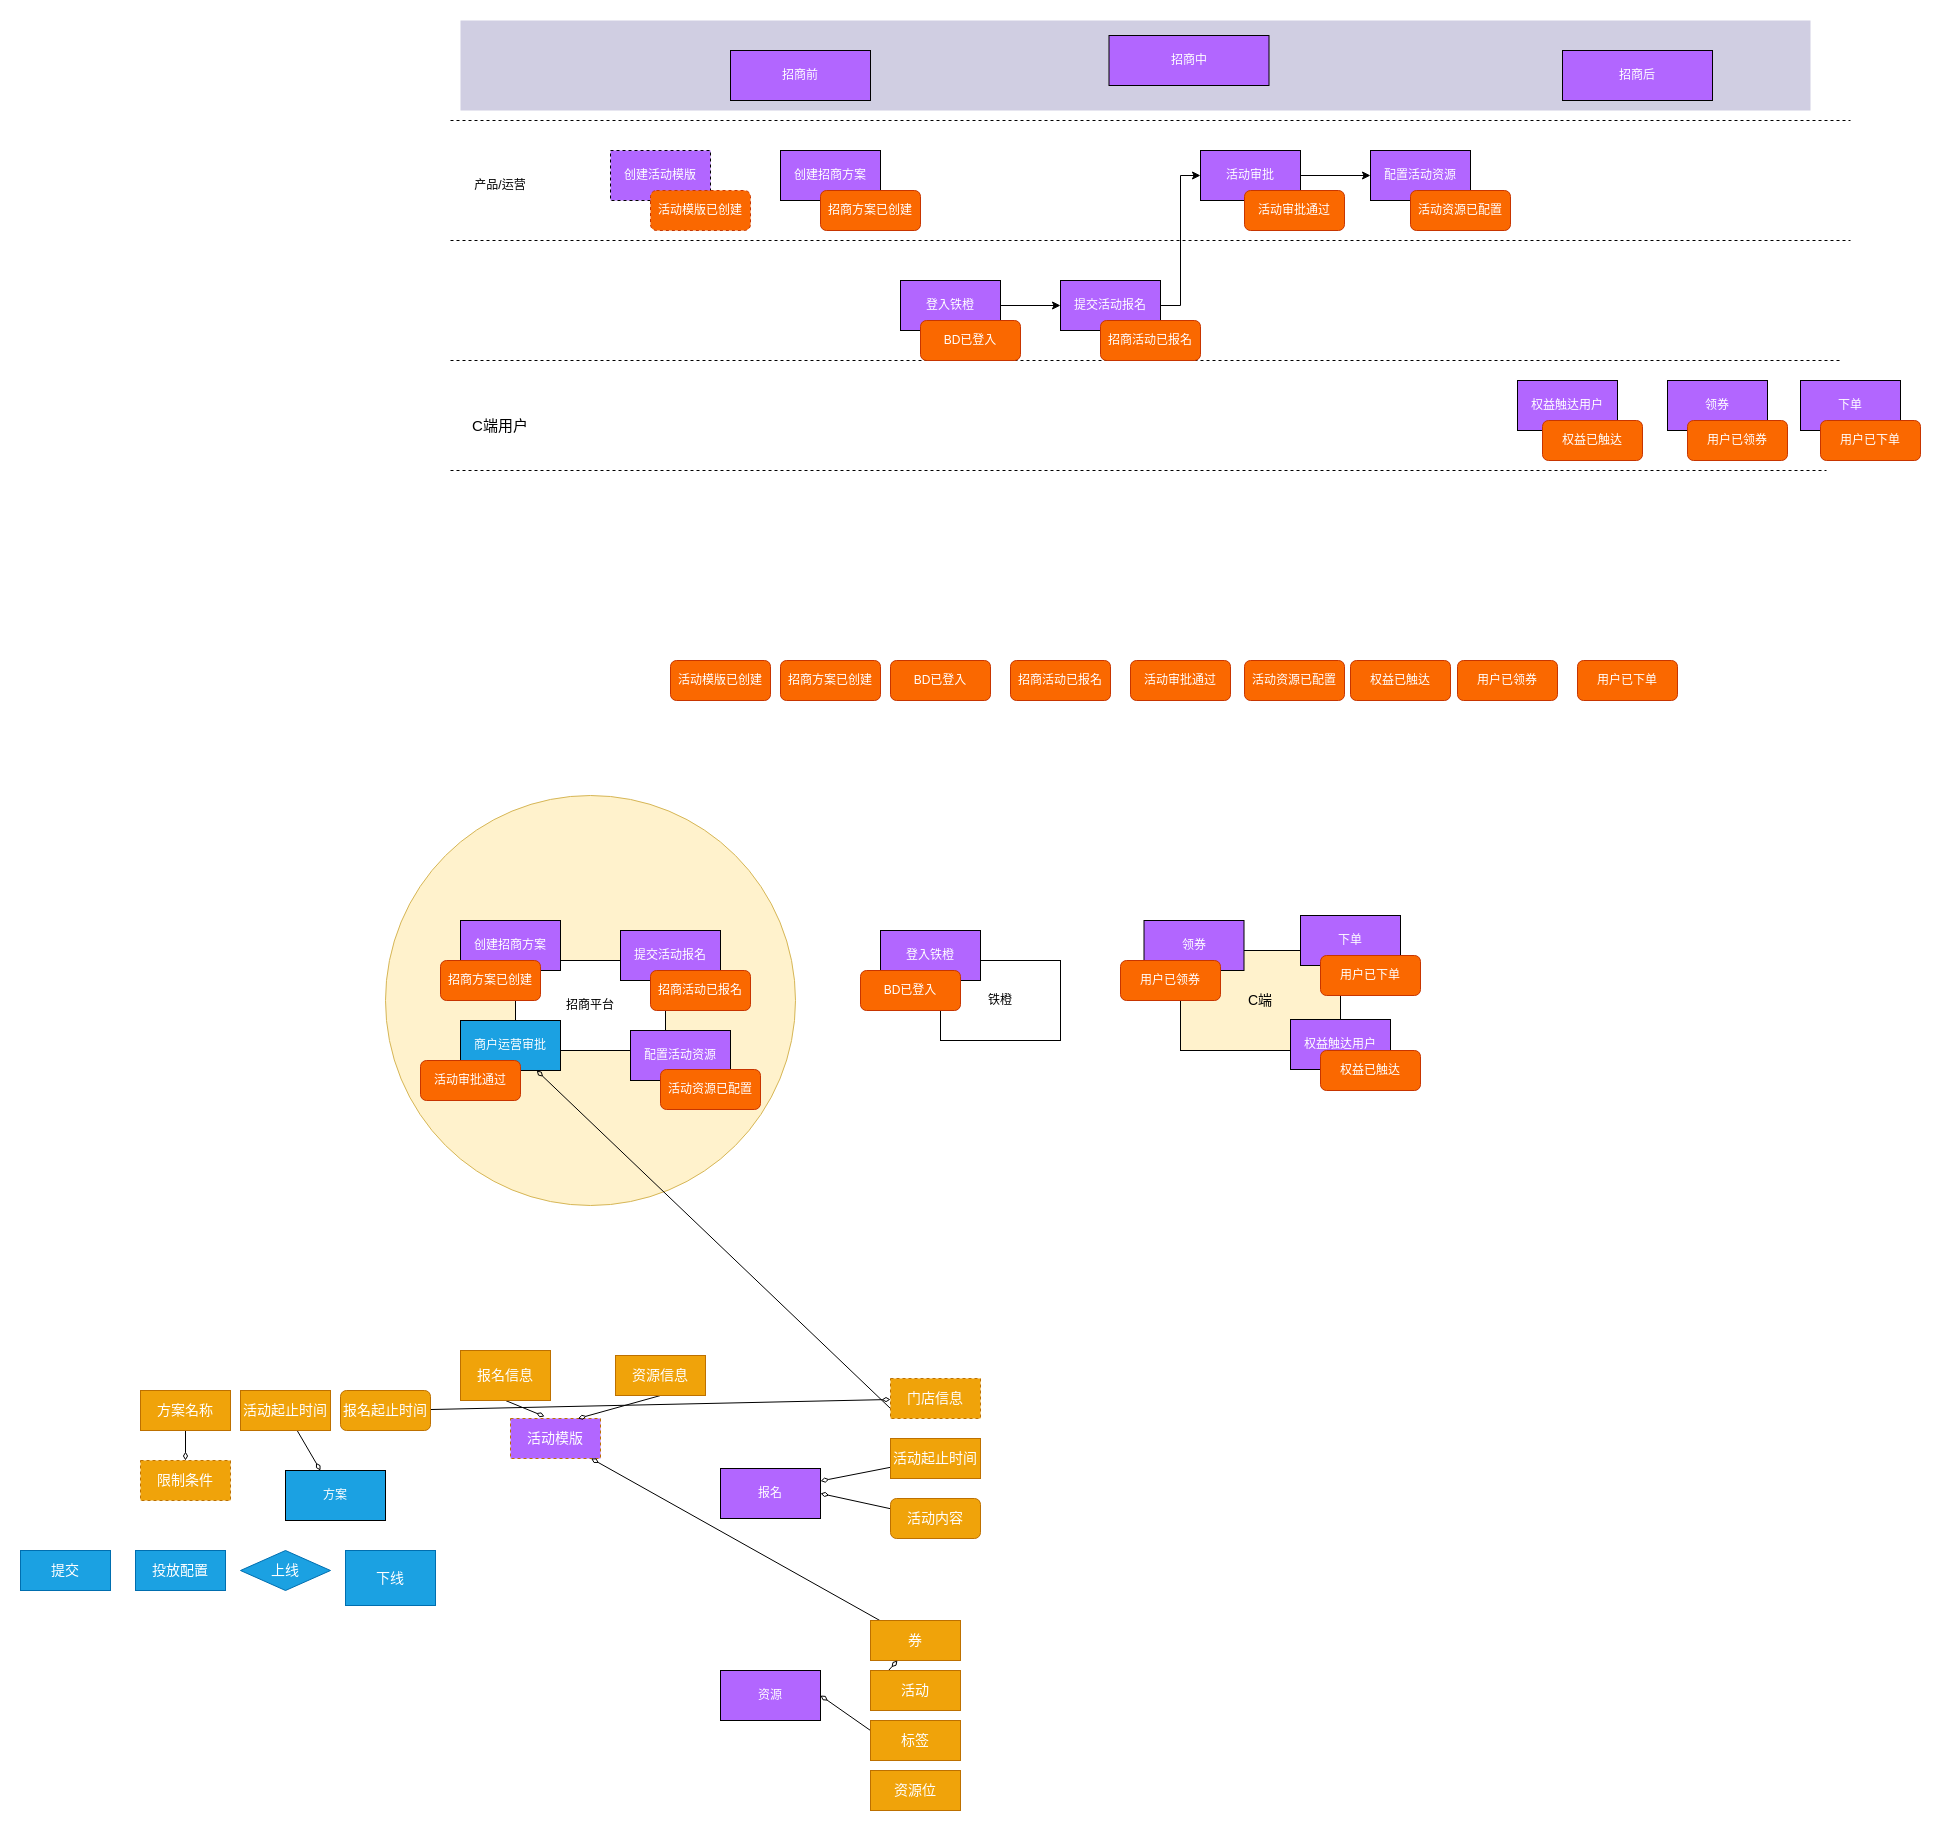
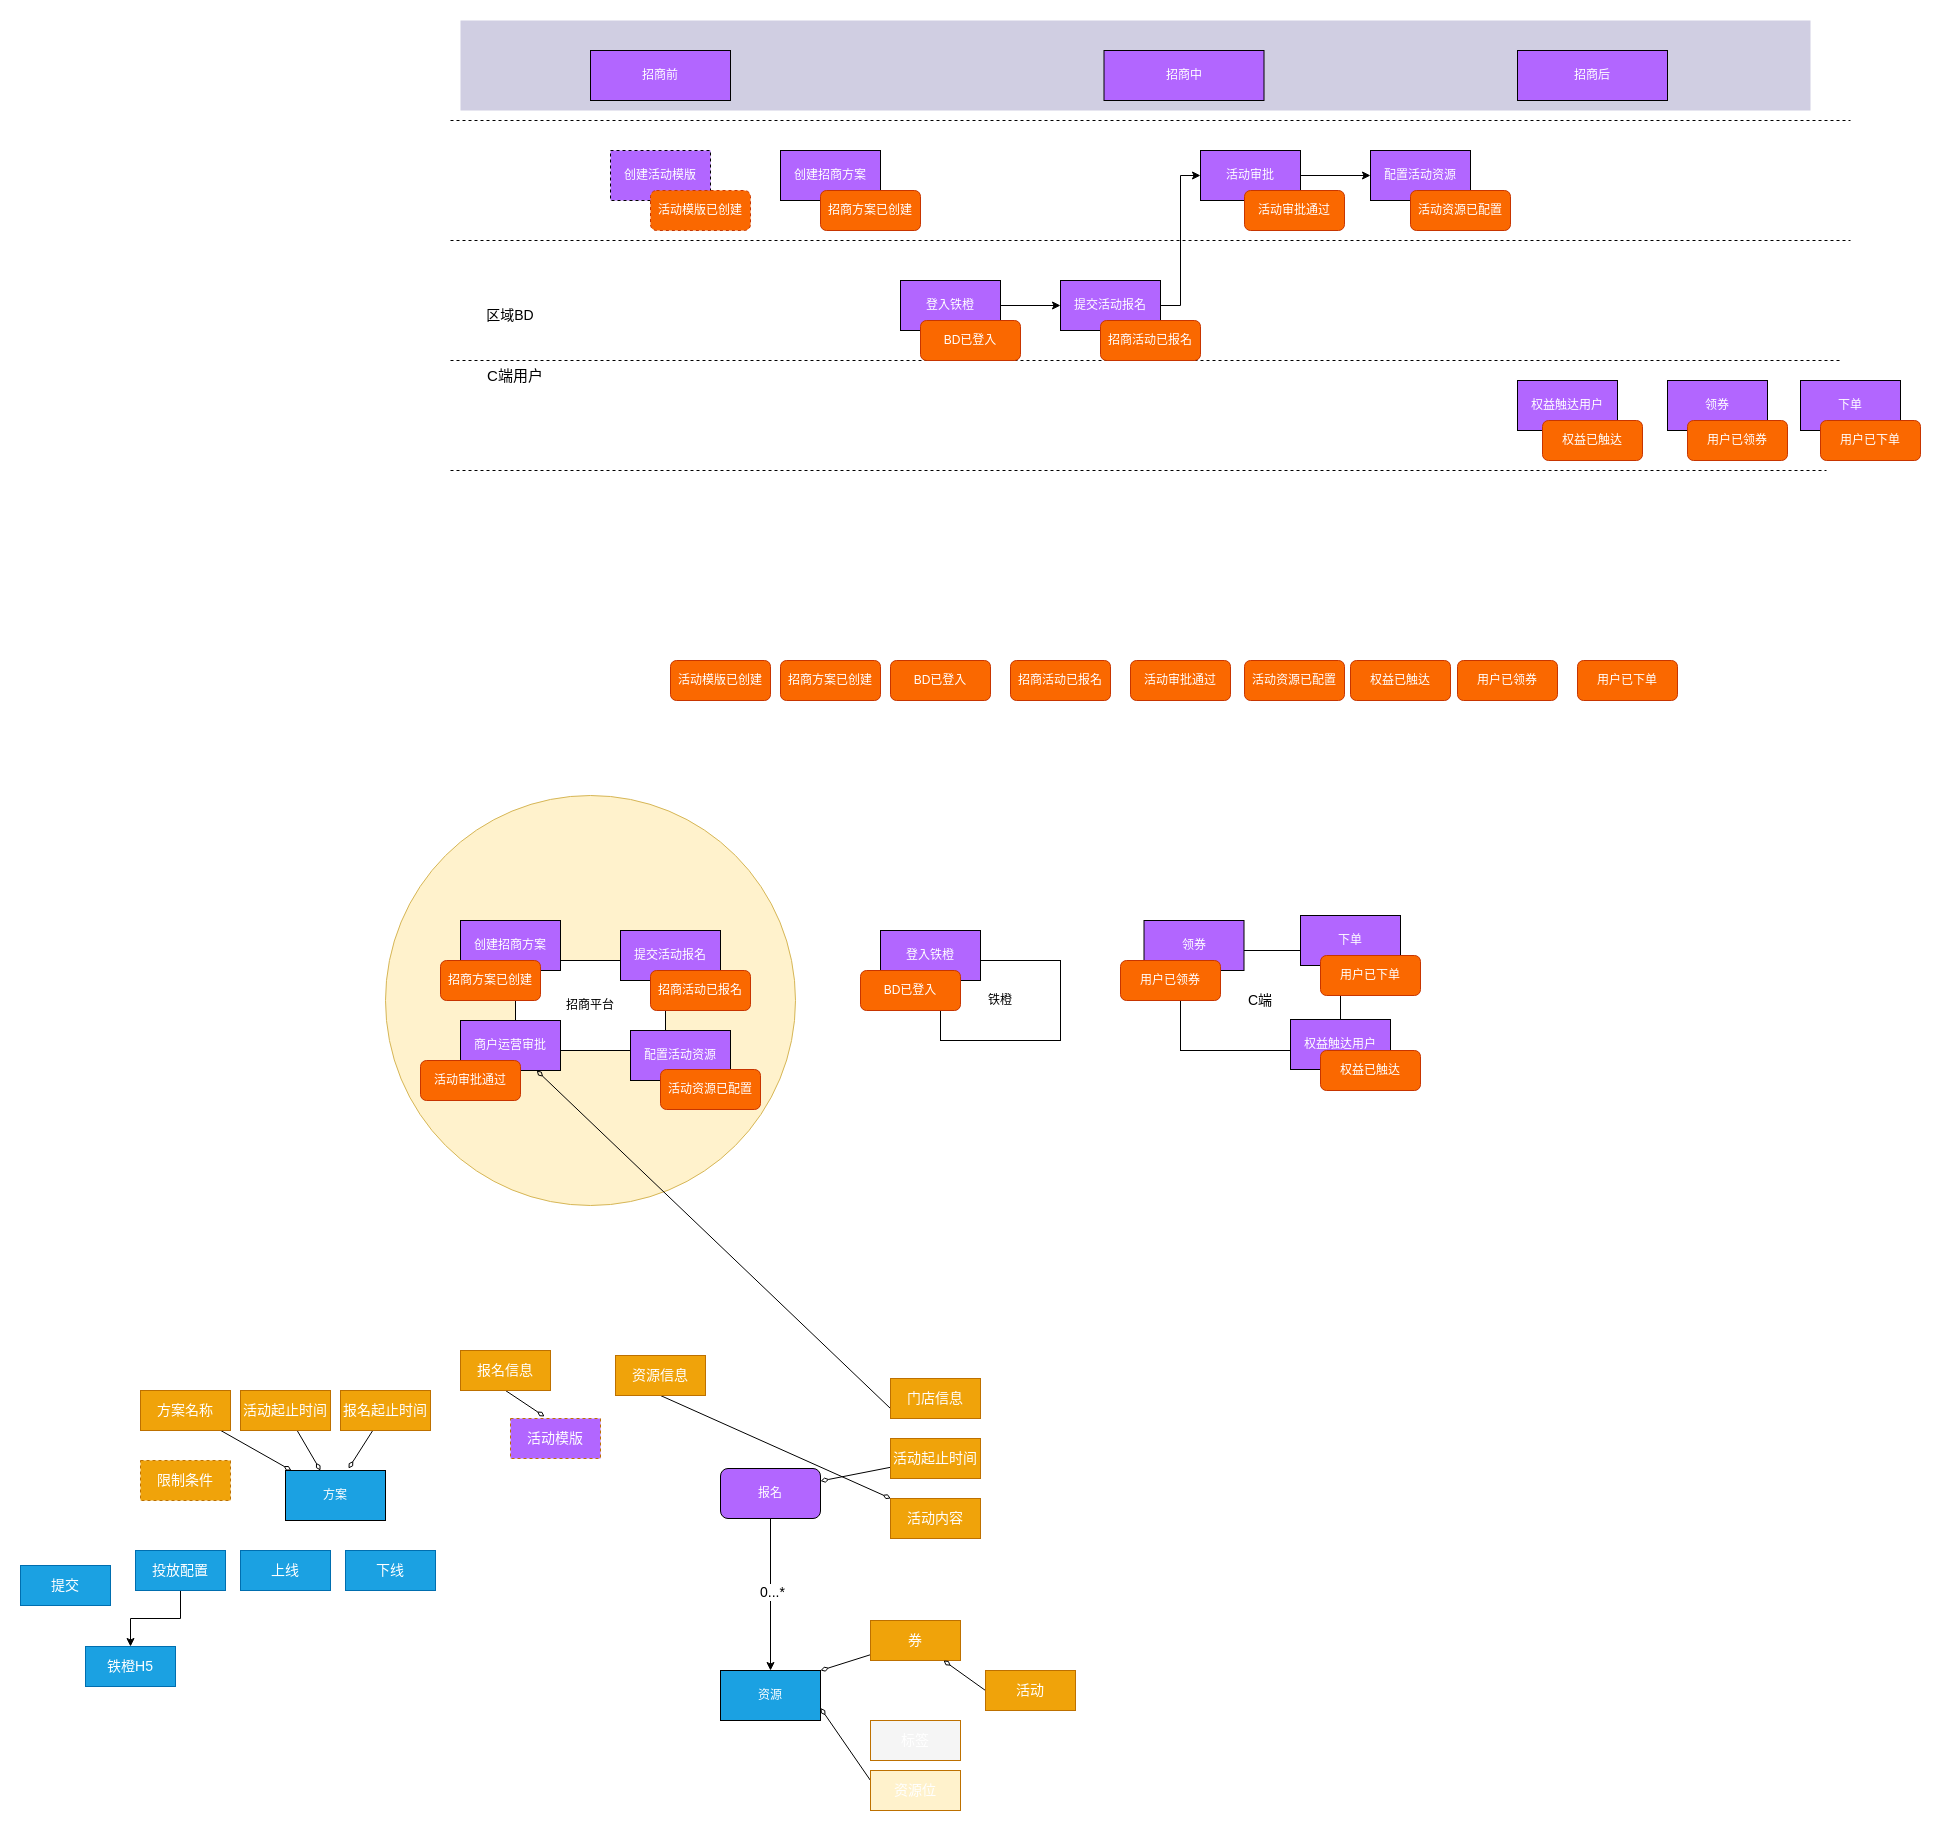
(1189, 61) -> (1184, 76)
(801, 76) -> (661, 76)
(1638, 76) -> (1593, 76)
(501, 186) -> none
none -> (511, 316)
(501, 426) -> (516, 376)
(1261, 1001) -> (1261, 1001)
(511, 1046) -> (511, 1046)
(506, 1376) -> (506, 1371)
(936, 1399) -> (936, 1399)
(754, 1402) -> (363, 1446)
(386, 1411) -> (386, 1411)
(605, 1411) -> (772, 1445)
(186, 1442) -> (252, 1448)
(771, 1494) -> (771, 1494)
(860, 1502) -> none
(936, 1519) -> (936, 1519)
(739, 1542) -> (849, 1661)
(66, 1571) -> (66, 1586)
(286, 1571) -> (286, 1571)
(391, 1578) -> (391, 1571)
none -> (160, 1619)
none -> (771, 1628)
none -> (131, 1667)
(916, 1691) -> (1031, 1691)
(771, 1696) -> (771, 1696)
(849, 1716) -> none
(916, 1741) -> (916, 1741)
none -> (848, 1748)
(916, 1791) -> (916, 1791)
